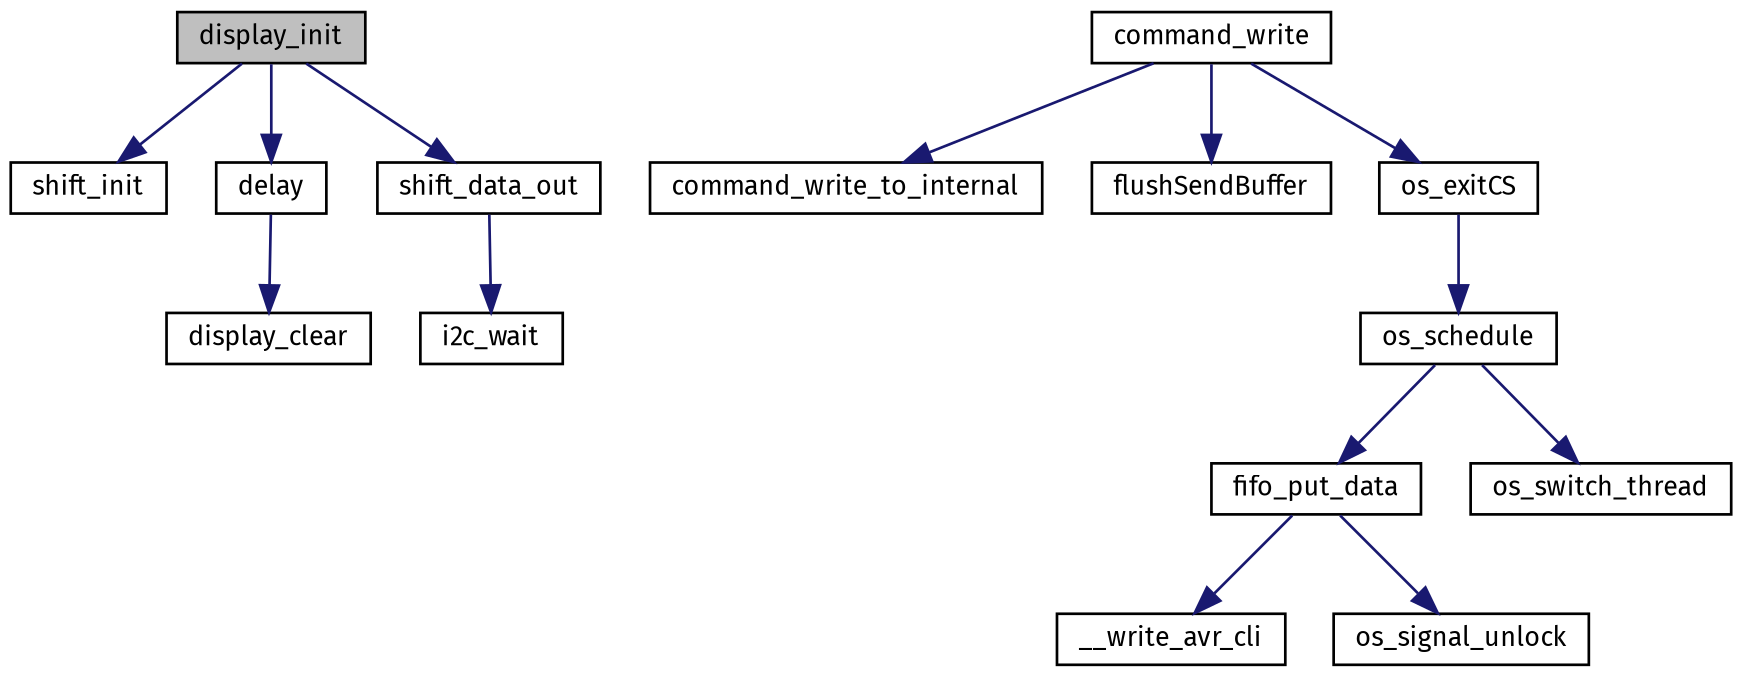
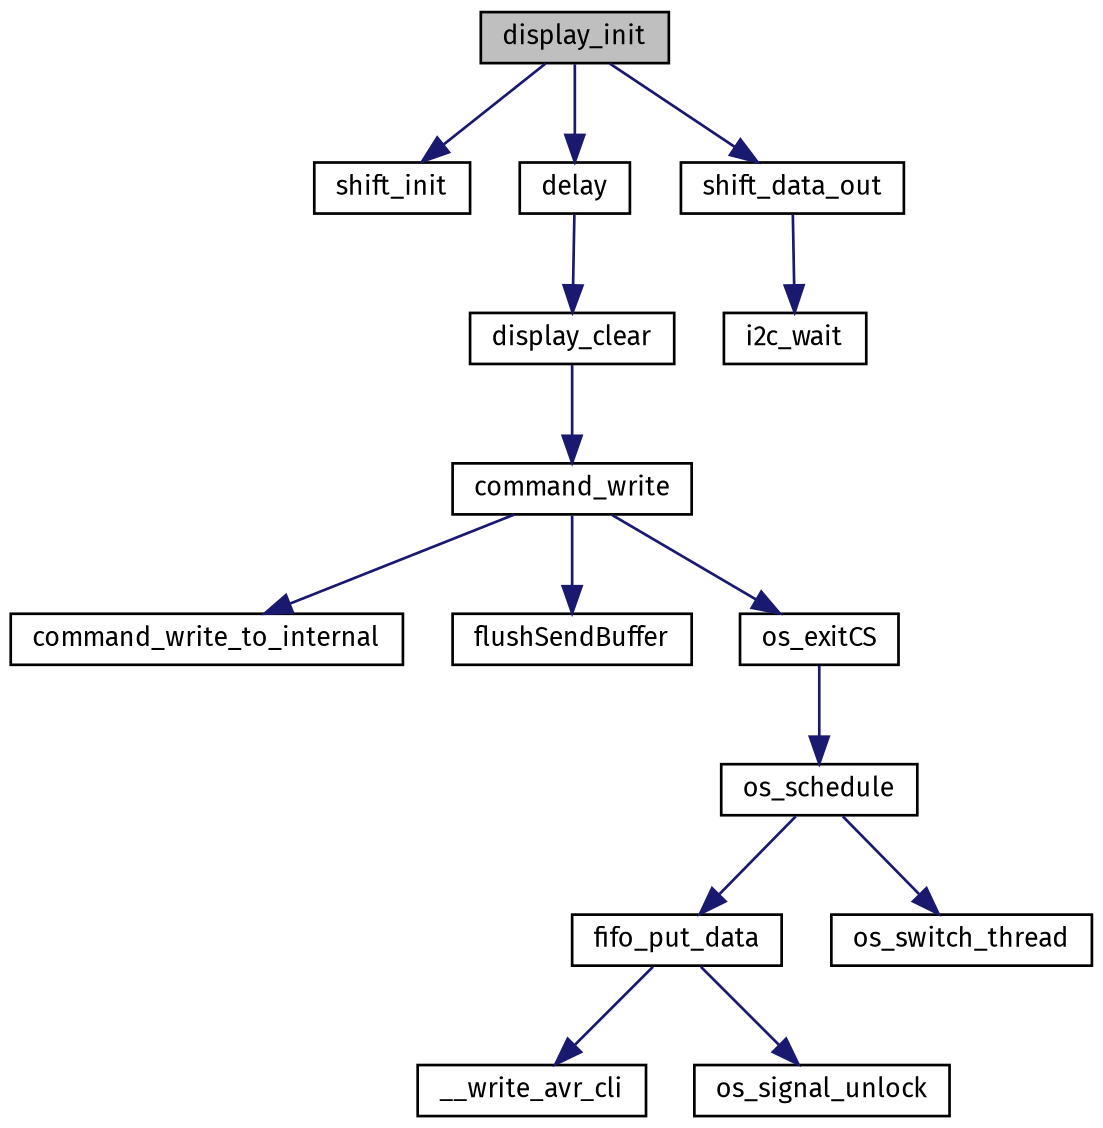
none -> (572, 400)
